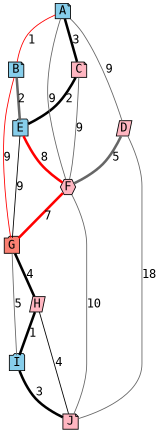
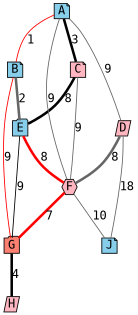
(69, 99) -> (68, 99)
(116, 158) -> (115, 158)
(17, 363) -> none
(54, 363) -> none
(71, 422) -> (109, 246)
